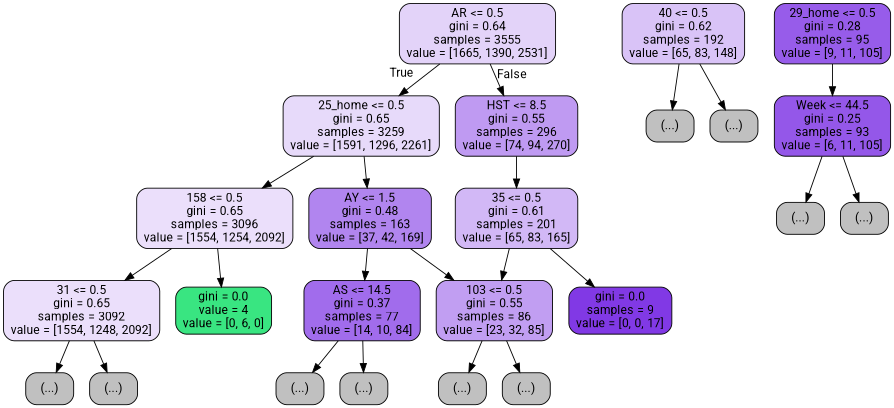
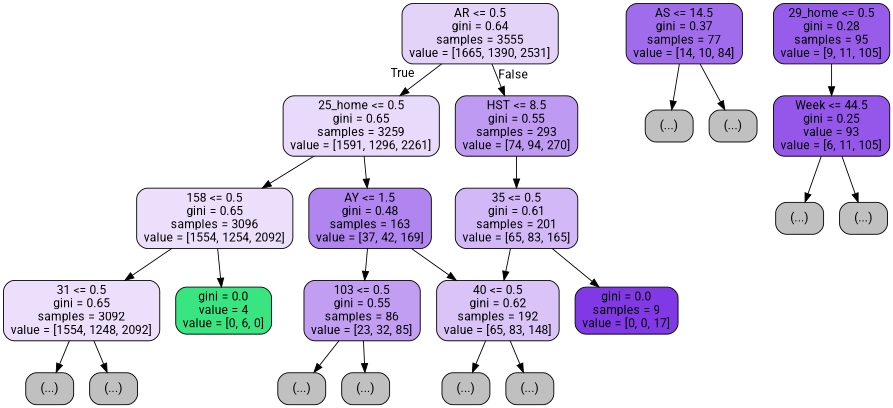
(517, 126) -> (517, 126)
(832, 126) -> (832, 126)
(366, 260) -> (430, 262)
(507, 260) -> (508, 260)
